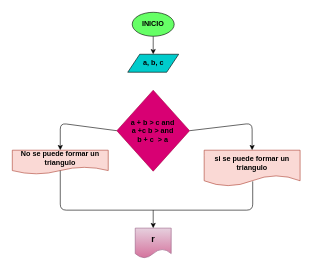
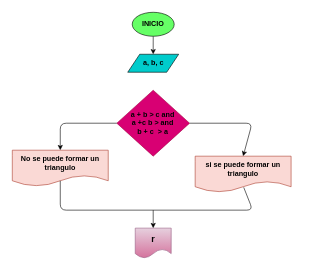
(153, 131) -> (153, 123)
(60, 162) -> (60, 168)
(252, 168) -> (243, 174)
